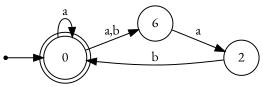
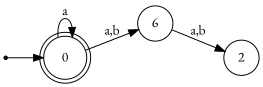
(198, 31) -> (198, 31)
(160, 65) -> none
